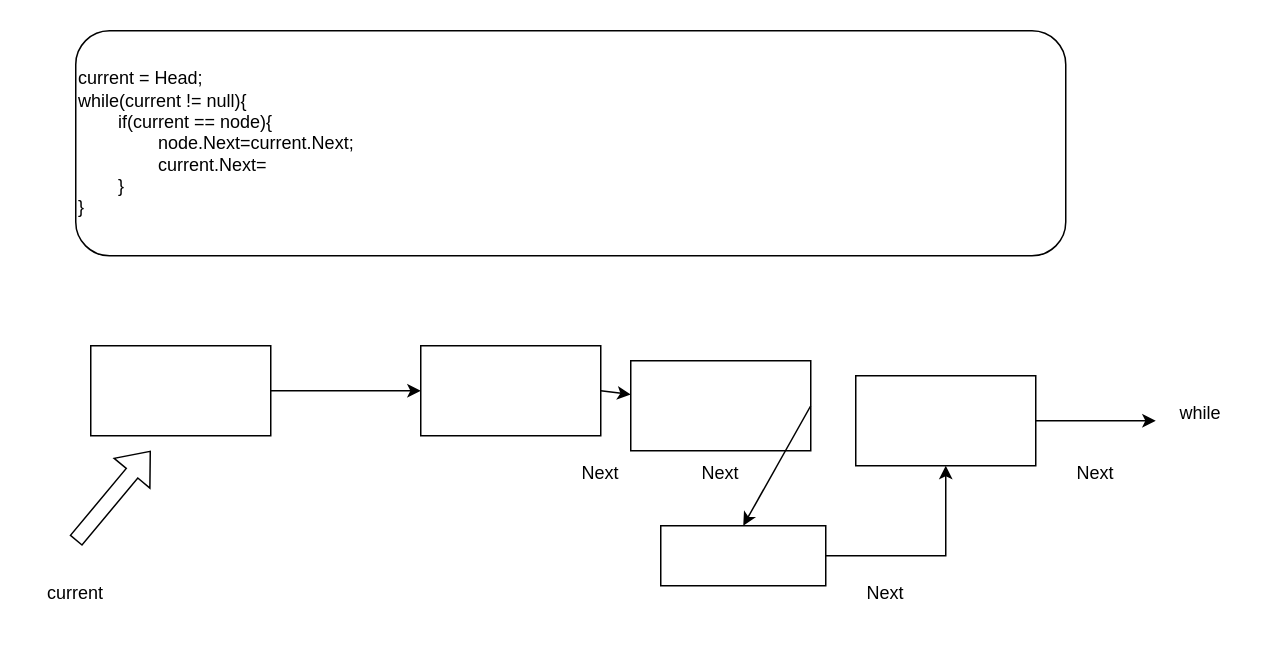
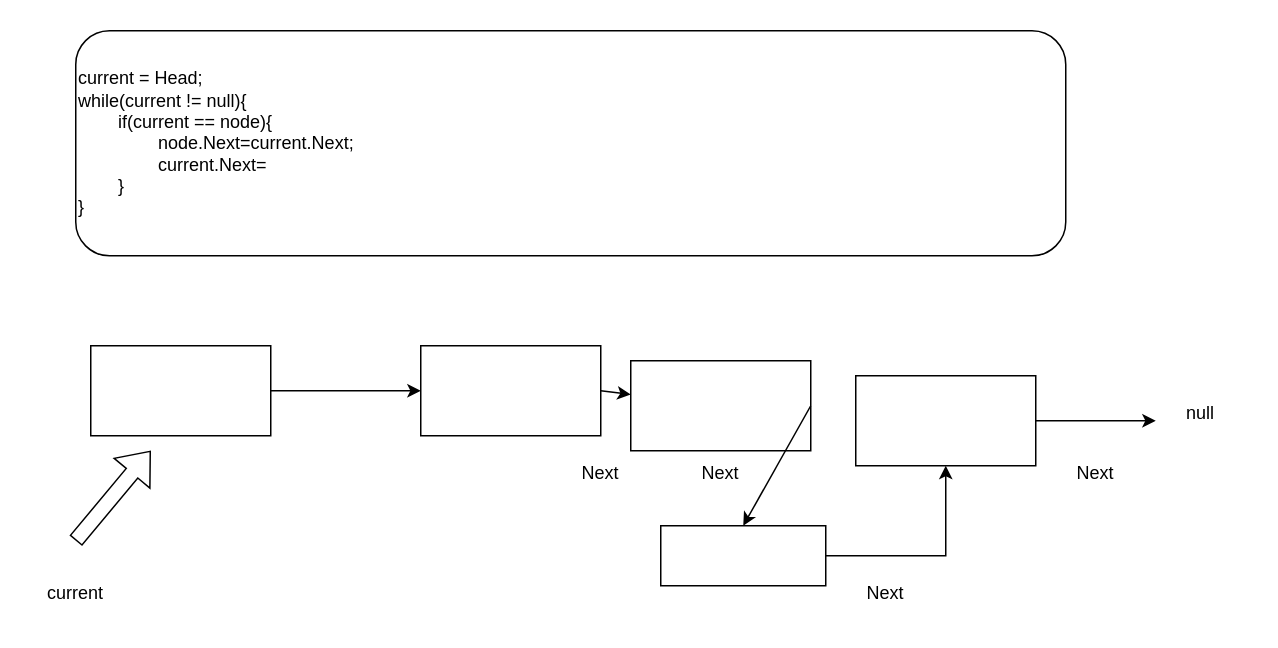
(1201, 413) -> (1201, 413)
